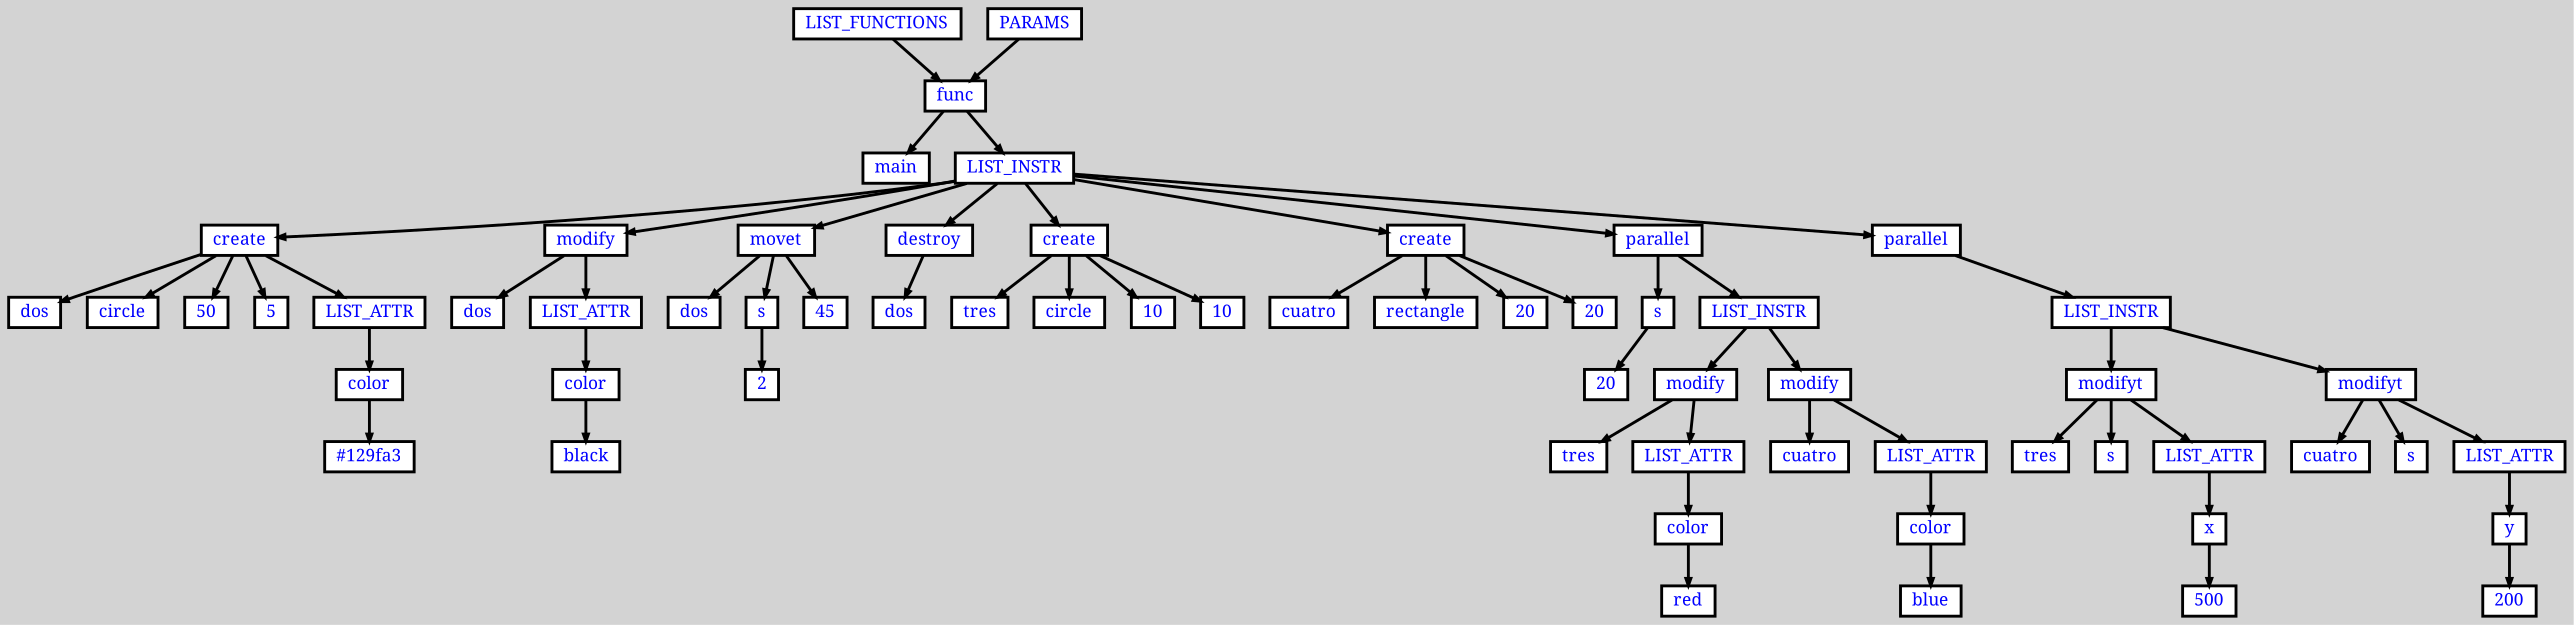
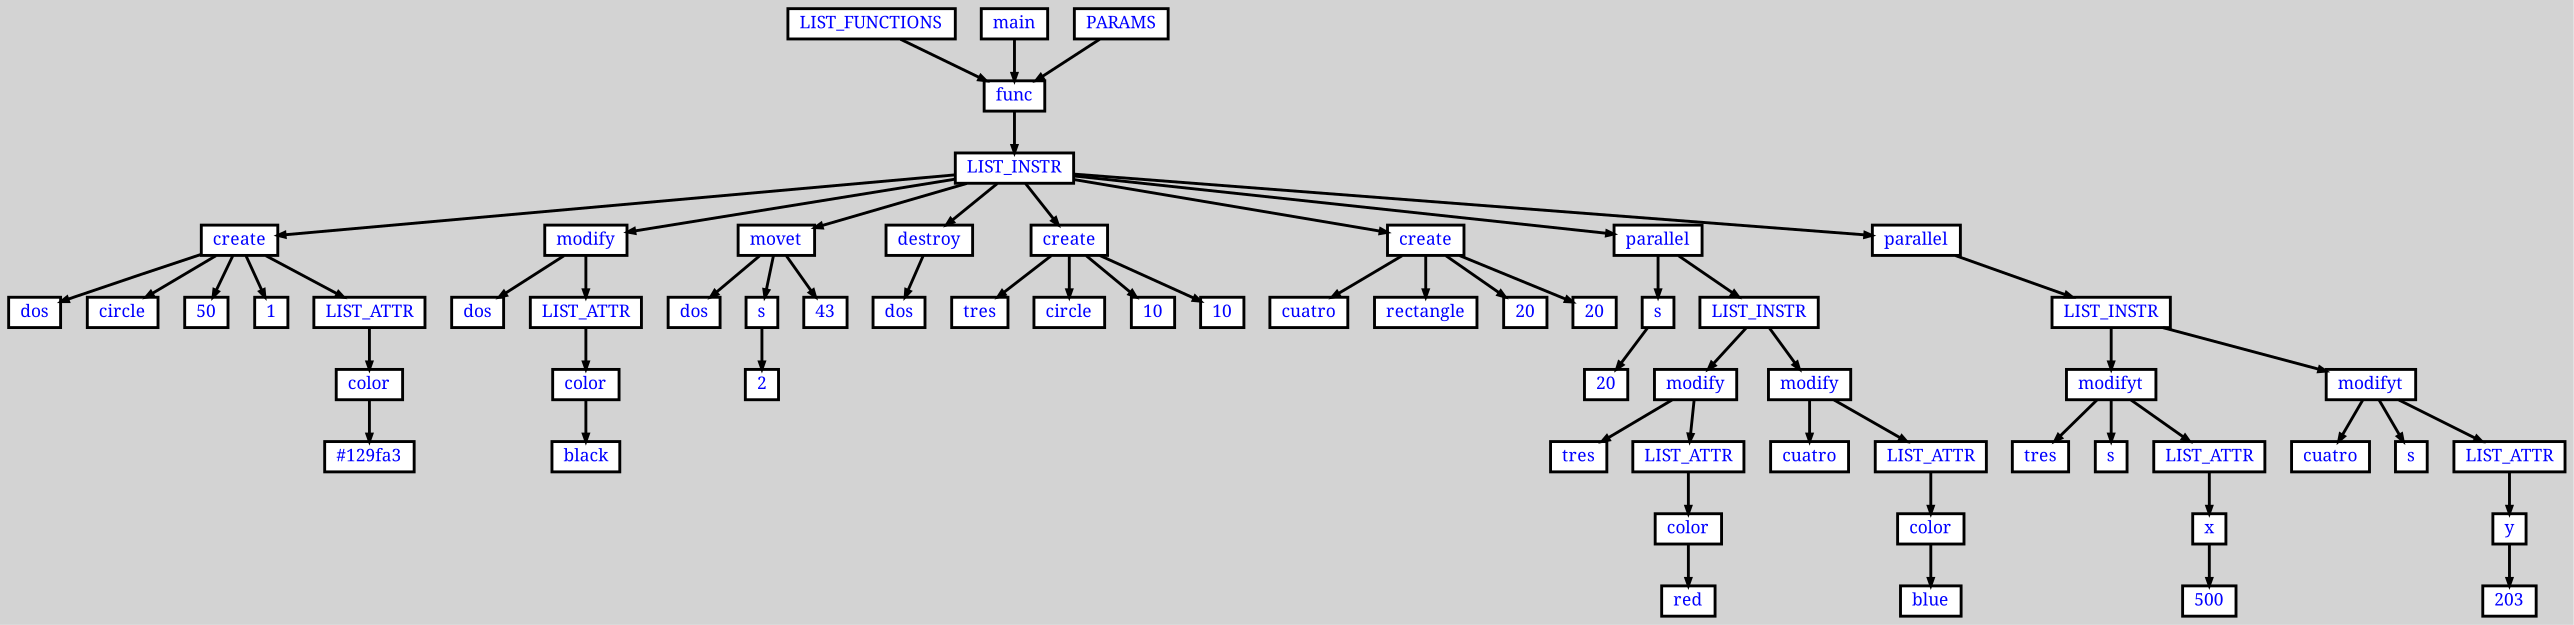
(928, 129) -> (1014, 56)
(271, 312) -> (271, 312)
(825, 312) -> (825, 312)
(2509, 601) -> (2509, 601)
